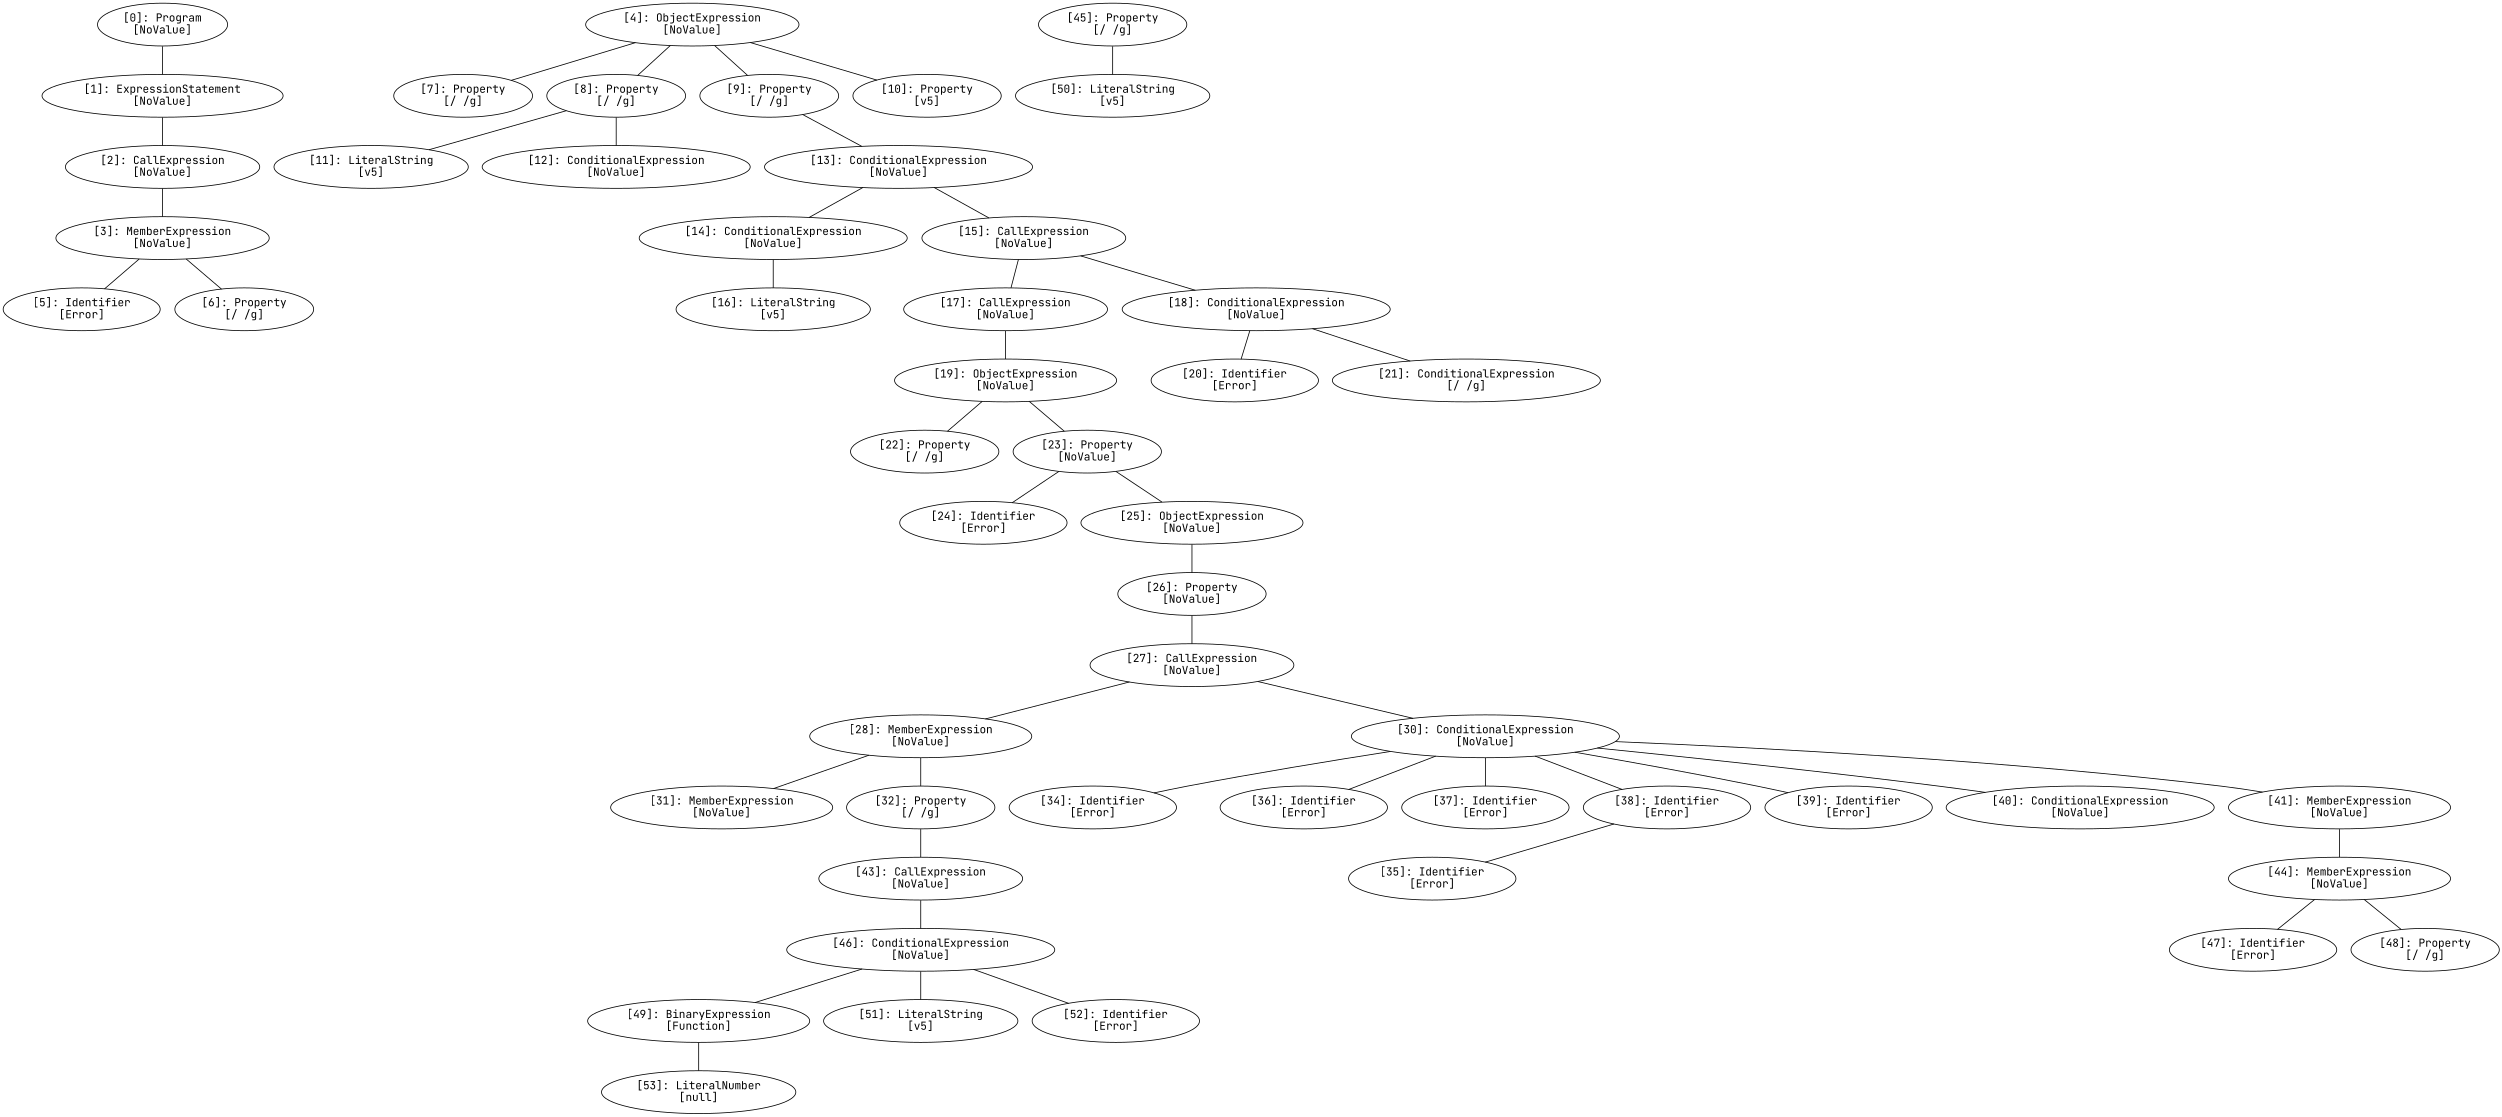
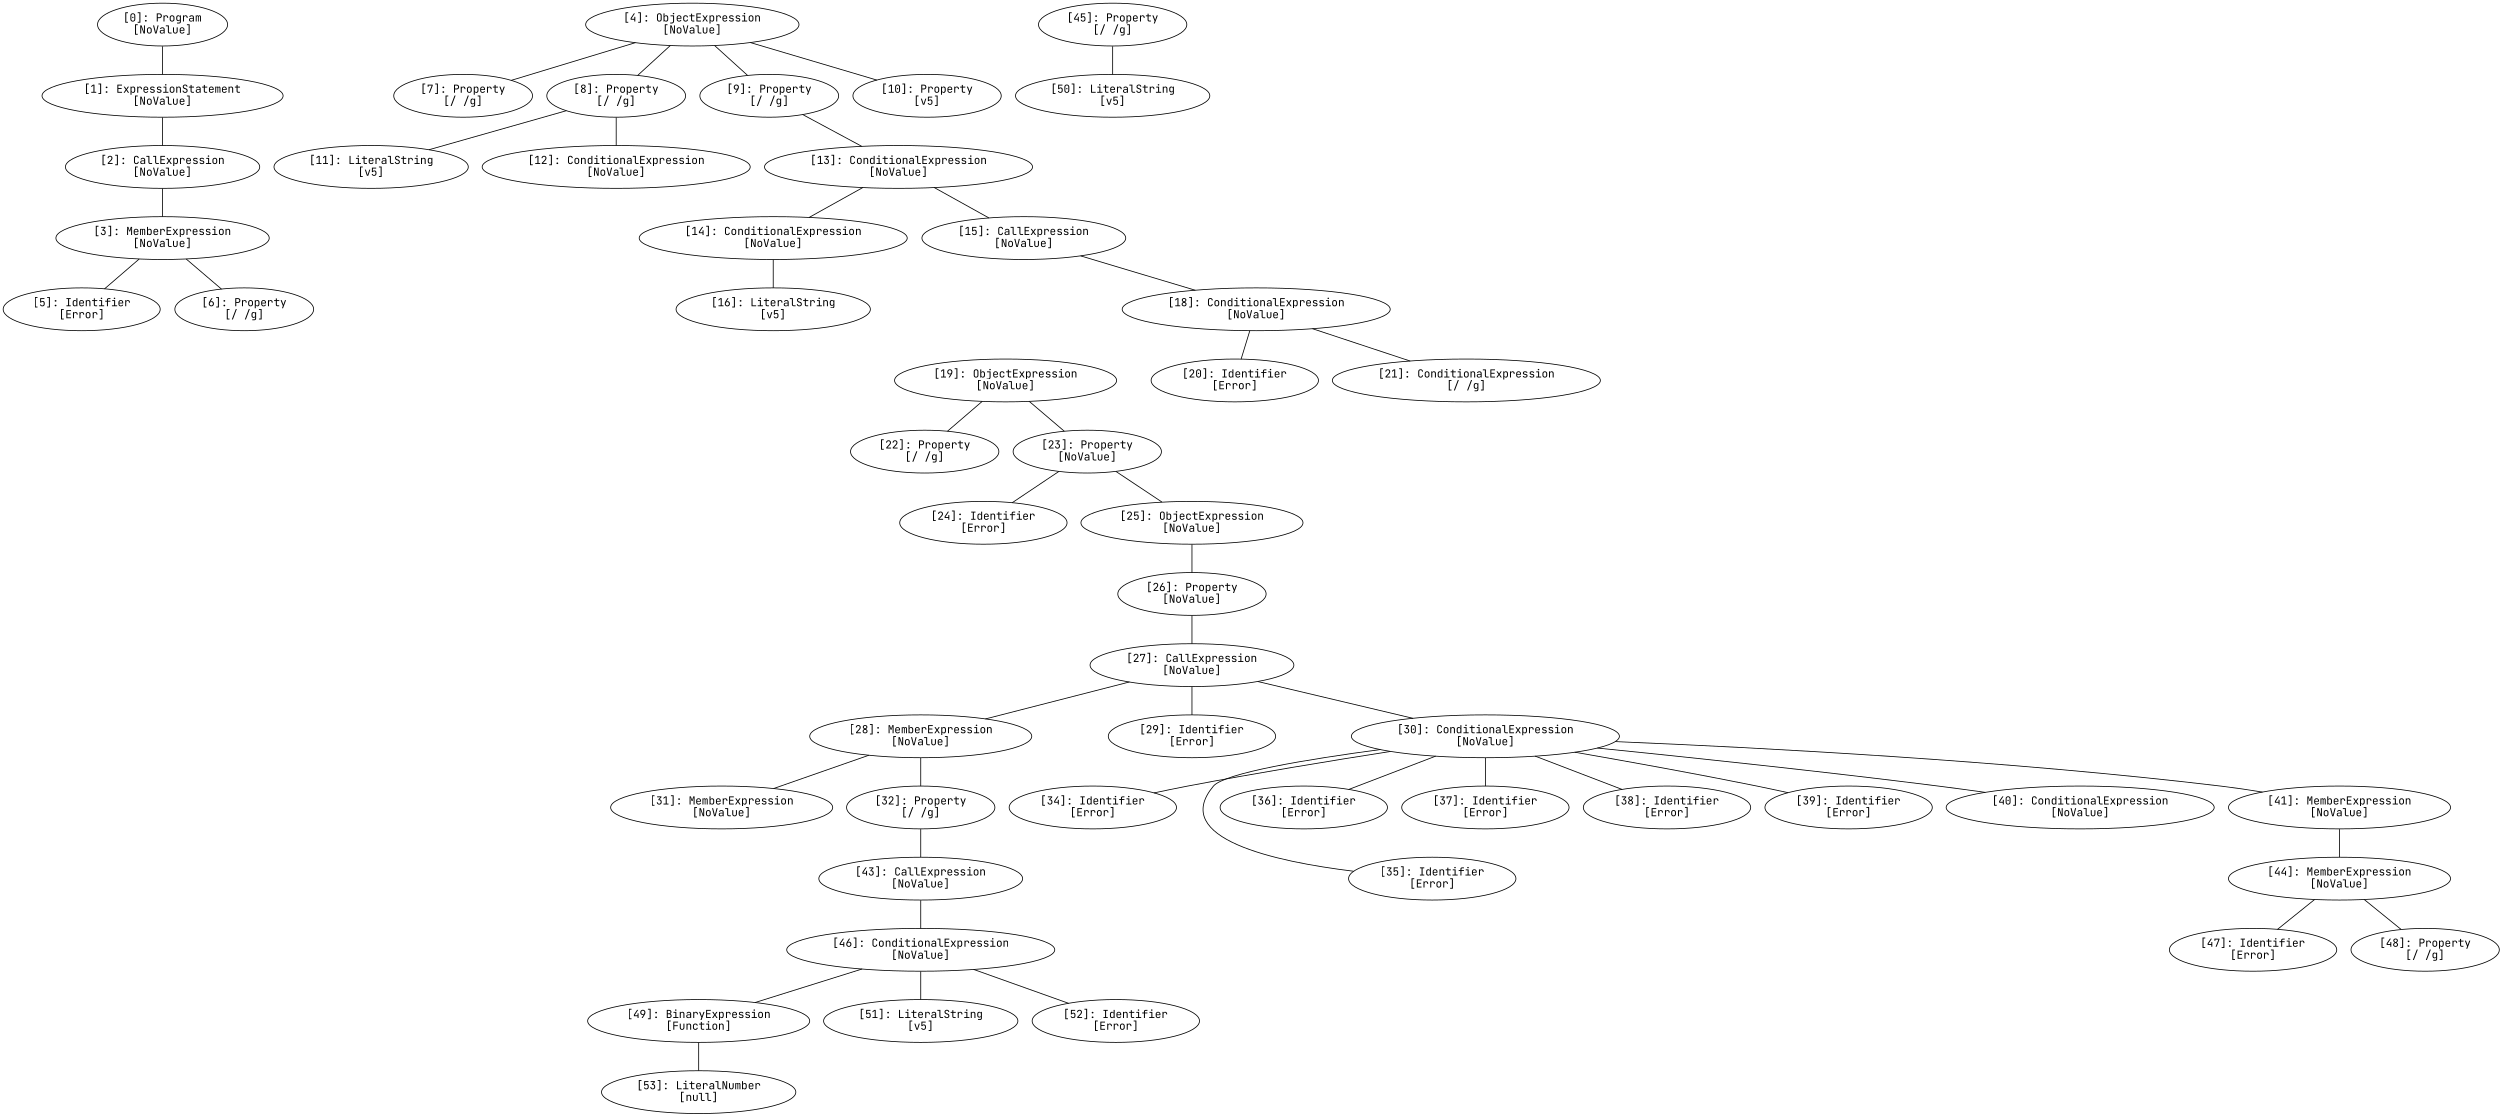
(1006, 309) -> none
none -> (1192, 736)
(1550, 843) -> (1208, 797)
